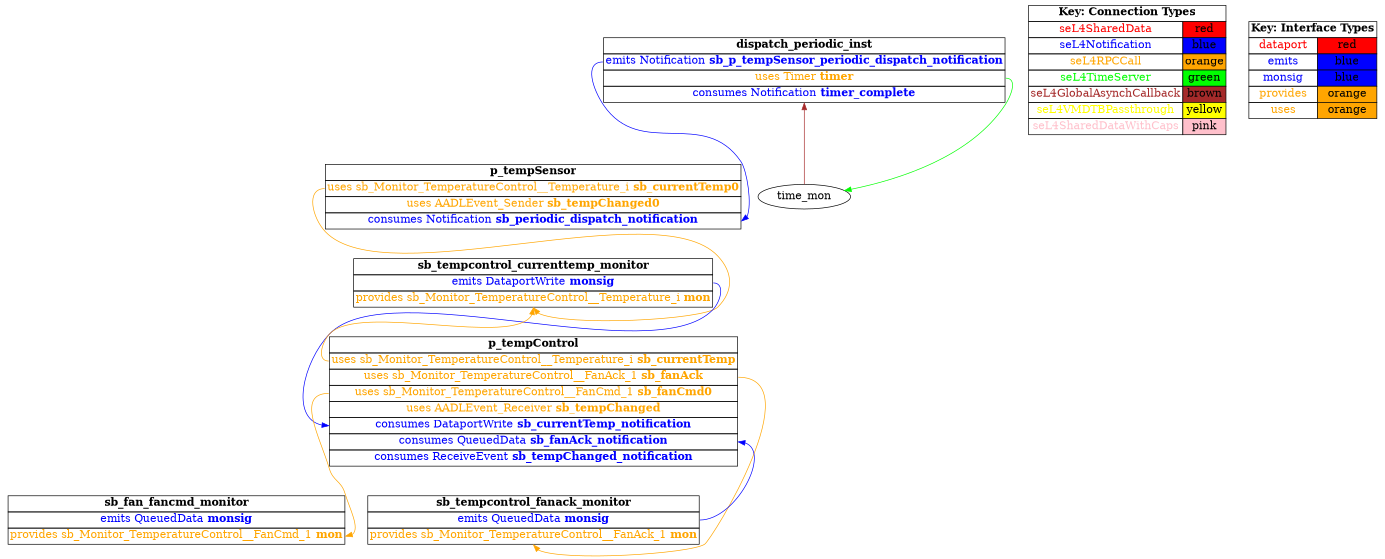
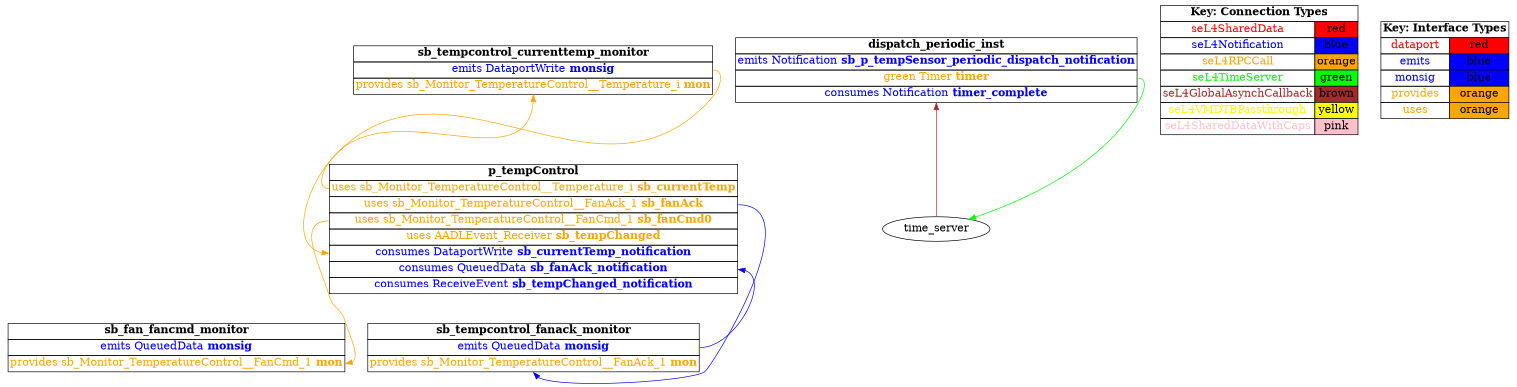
(787, 77) -> (919, 77)
(533, 197) -> none
(804, 197) -> (936, 229)
(485, 318) -> (485, 121)
(713, 533) -> (713, 360)
